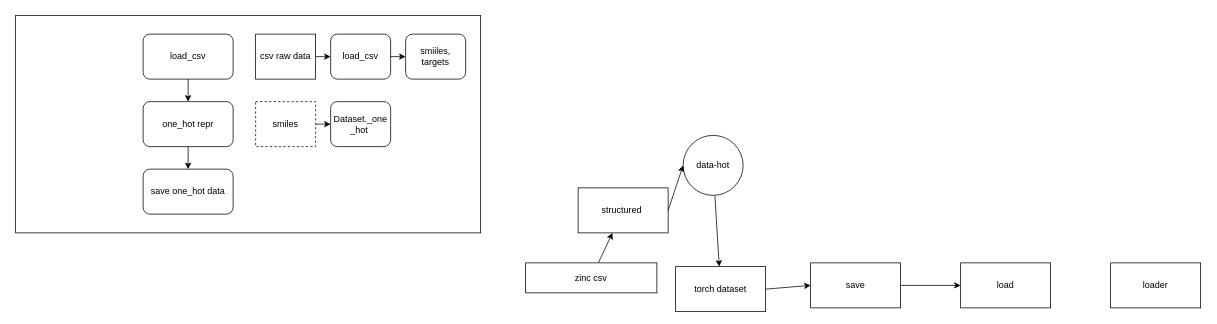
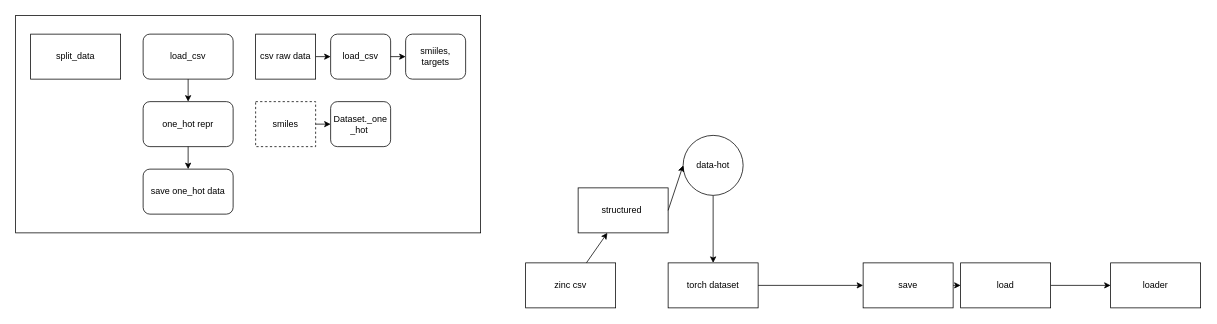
none -> (75, 57)
(591, 278) -> (570, 285)
(855, 285) -> (908, 285)
none -> (1077, 285)
(720, 289) -> (713, 285)
